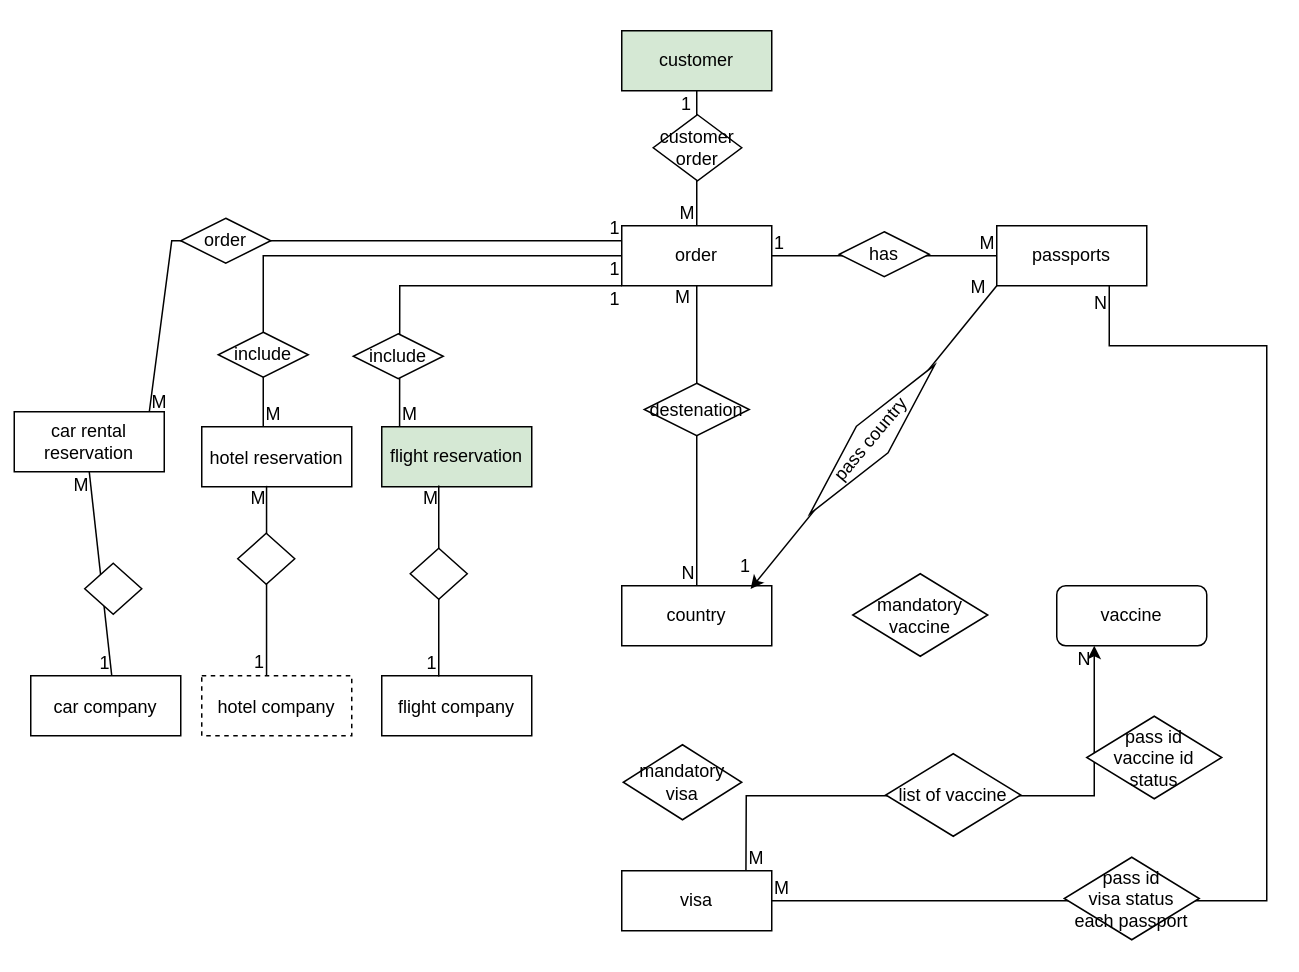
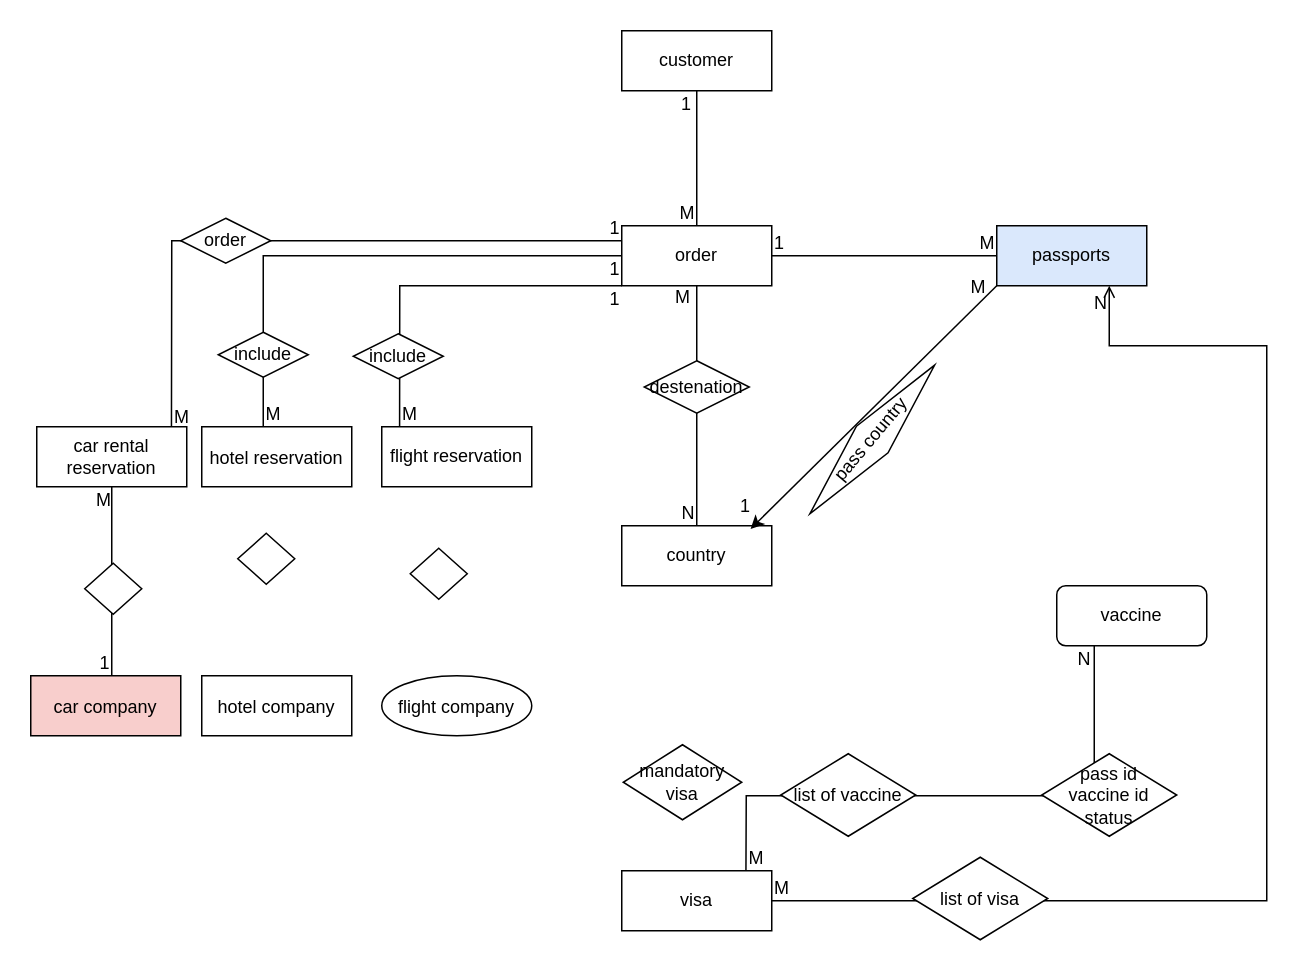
(697, 61) -> (697, 61)
(698, 148) -> none
(884, 254) -> none
(1072, 256) -> (1072, 256)
(1109, 291) -> (1109, 292)
(697, 410) -> (697, 387)
(89, 442) -> (112, 457)
(457, 457) -> (457, 457)
(920, 615) -> none
(697, 616) -> (697, 556)
(267, 629) -> none
(439, 637) -> none
(1094, 657) -> (1094, 652)
(106, 706) -> (106, 706)
(277, 706) -> (277, 706)
(457, 706) -> (457, 706)
(1154, 758) -> (1109, 795)
(953, 795) -> (848, 795)
none -> (980, 899)
(1132, 899) -> none
